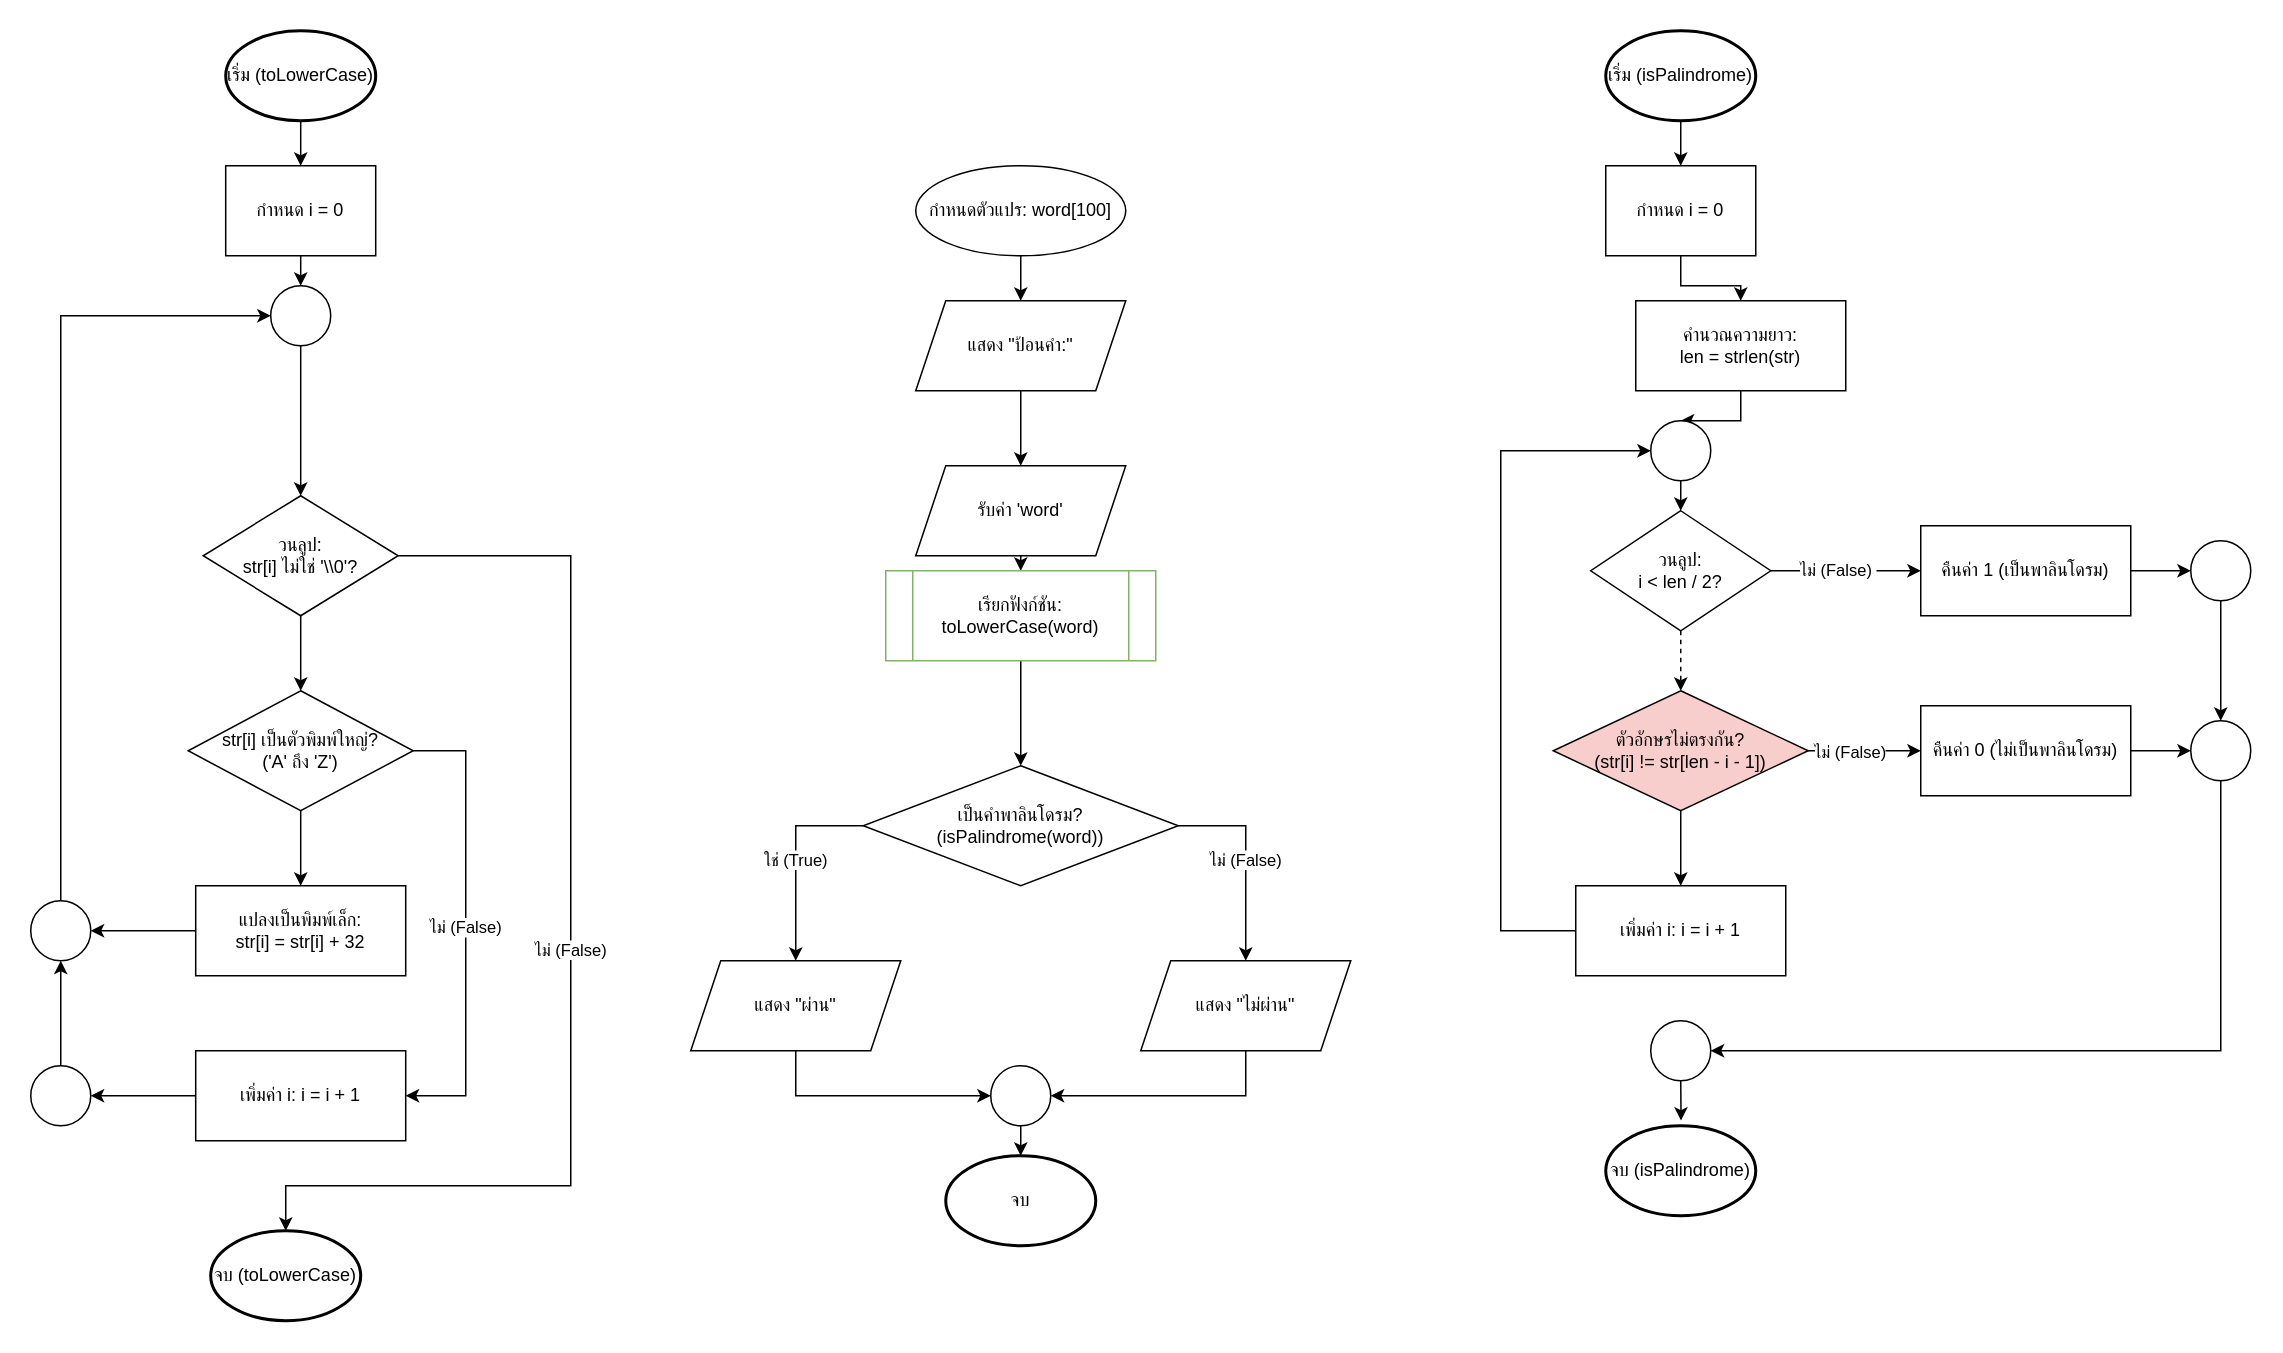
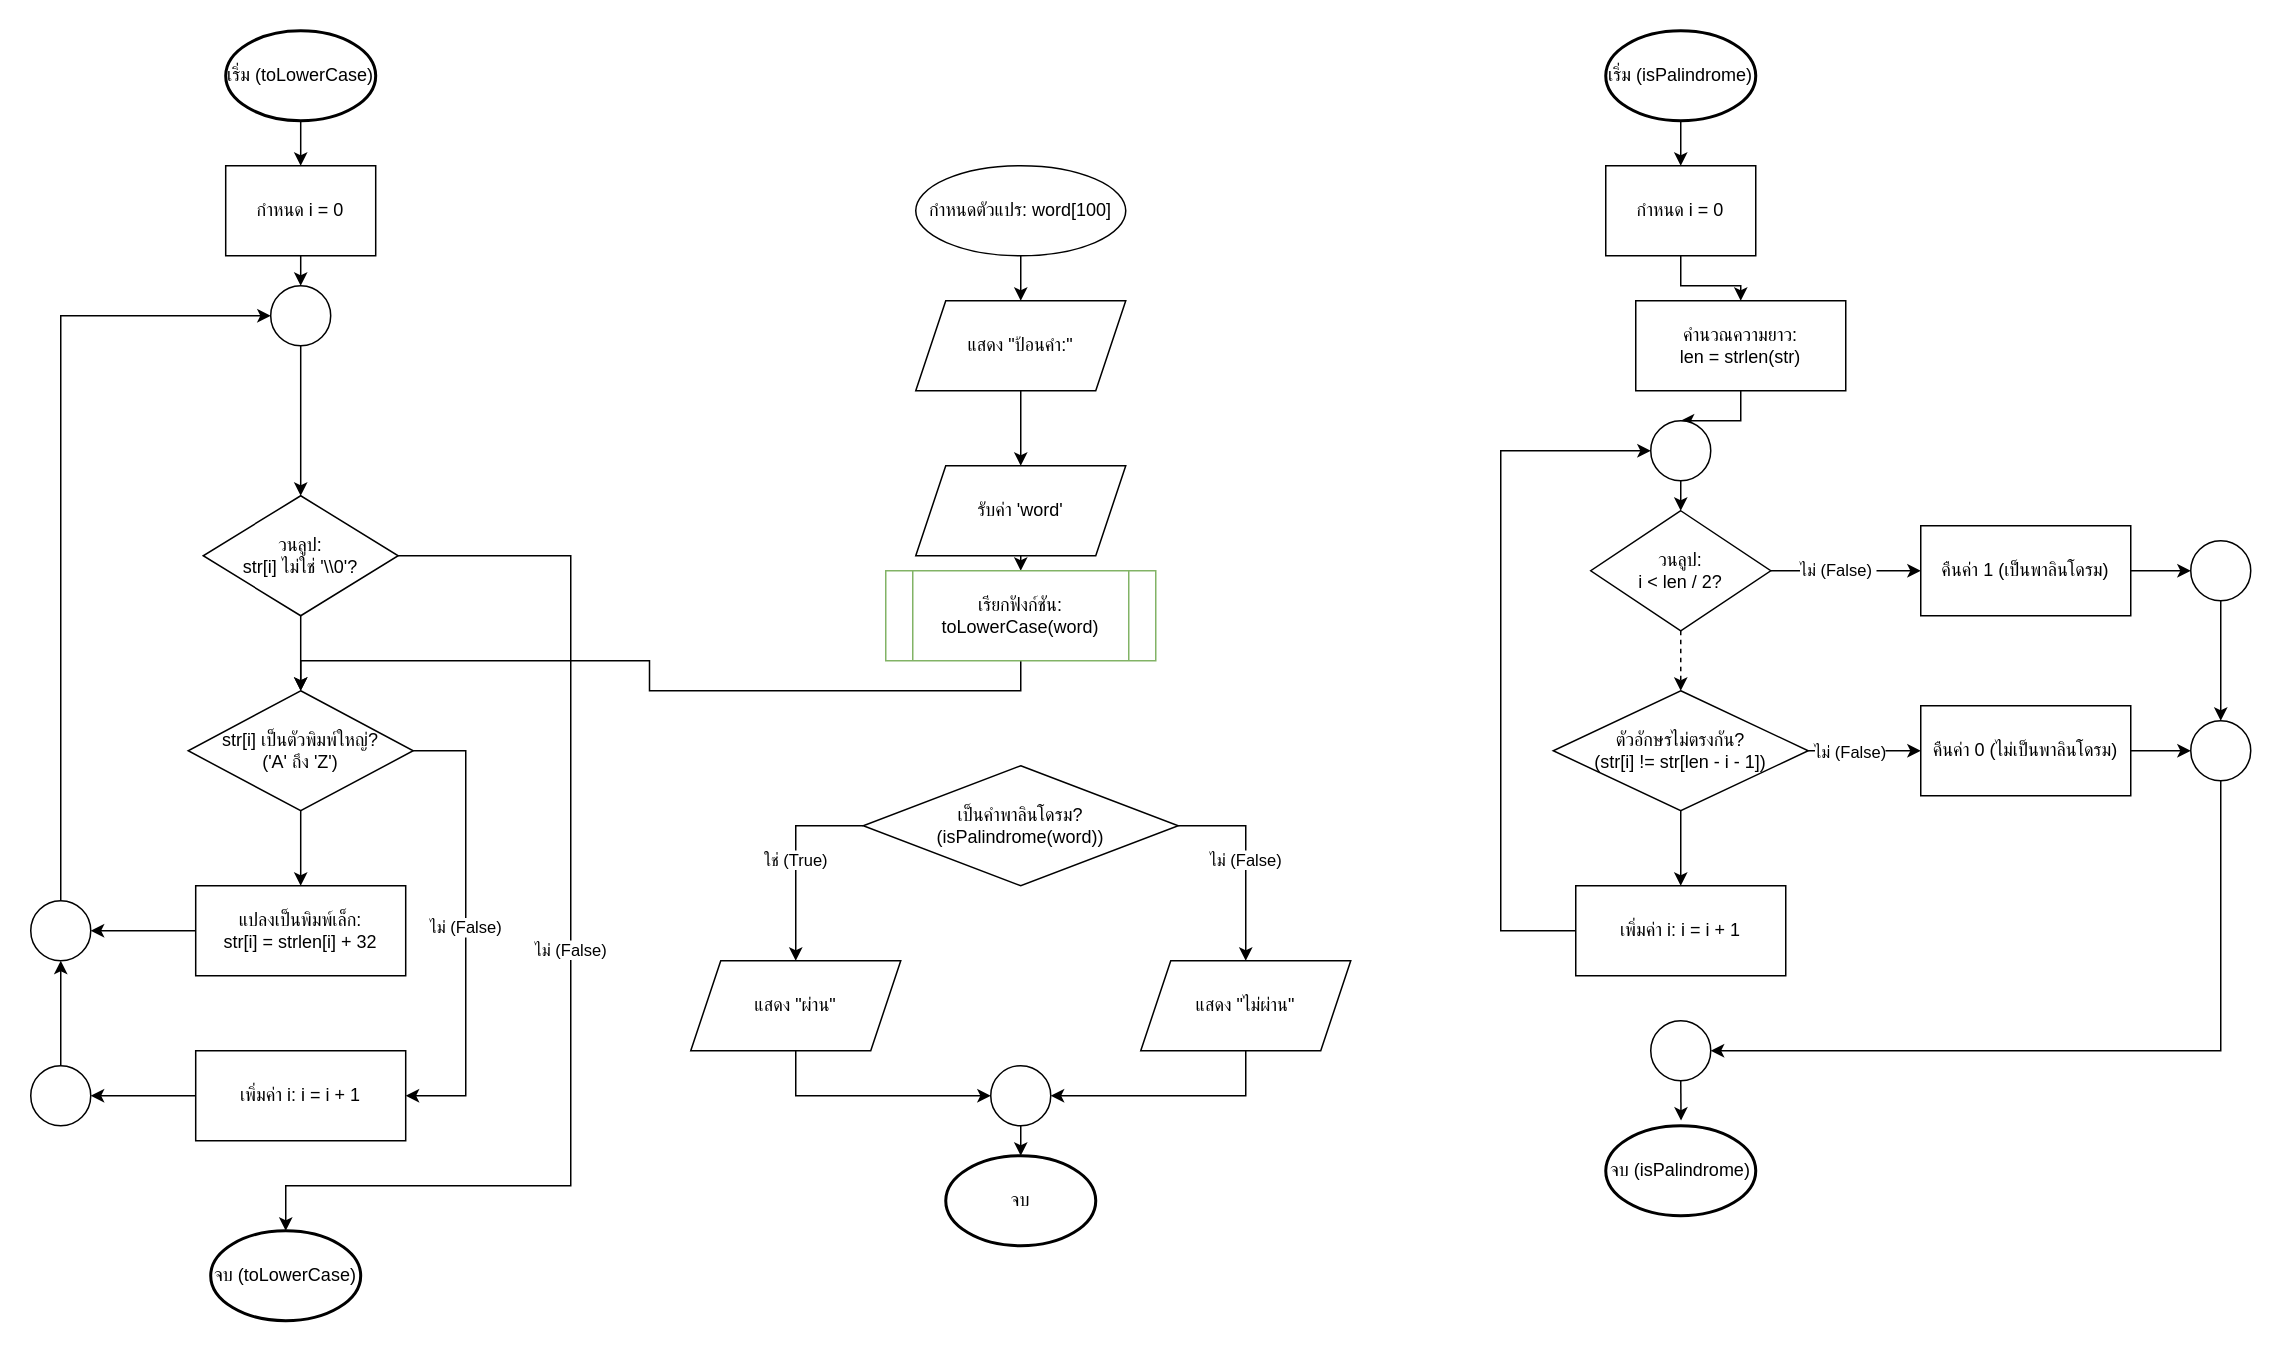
(1021, 722) -> (650, 690)
(1681, 751) -> (1681, 751)
(301, 931) -> (301, 931)
